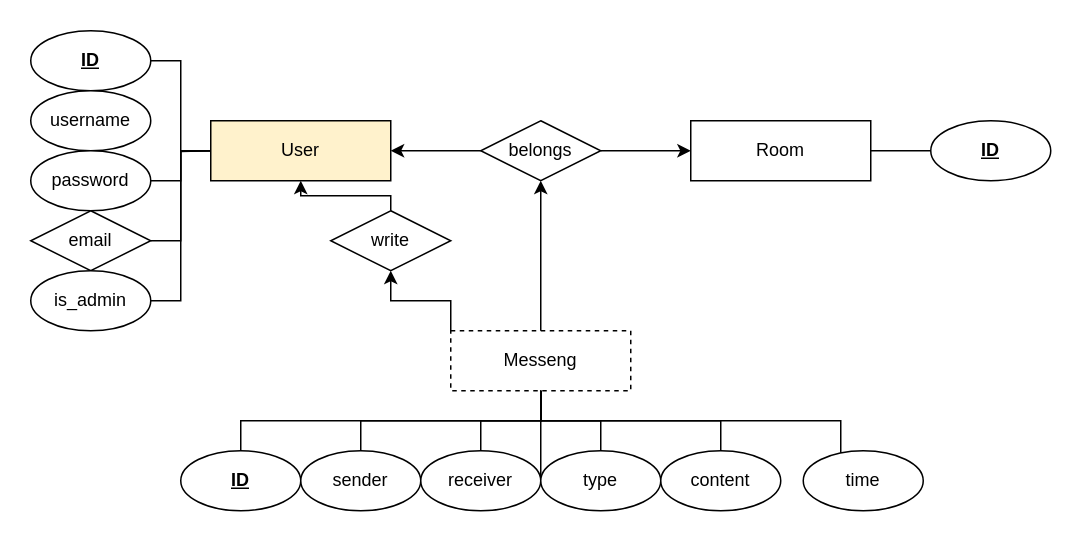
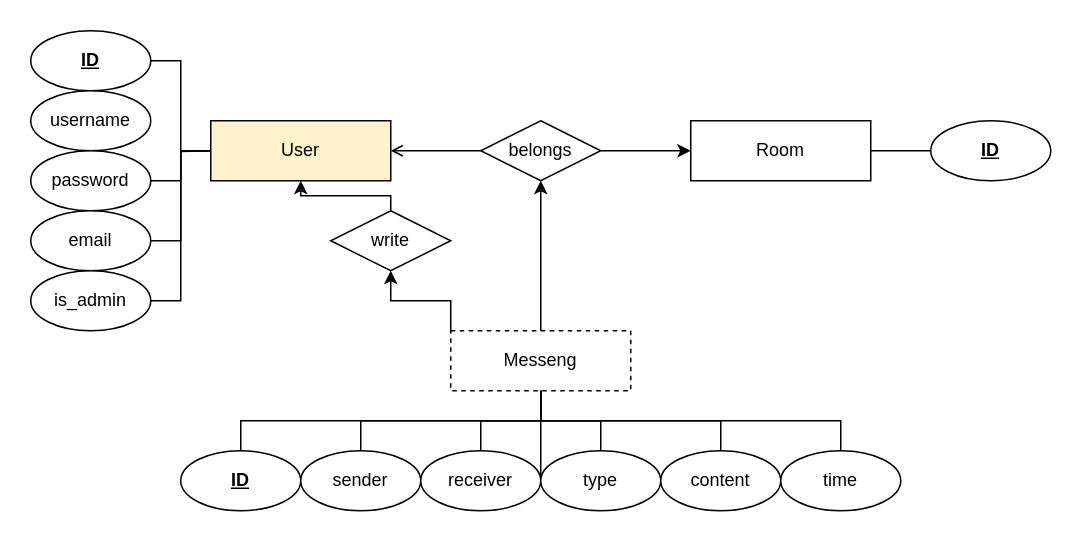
(402, 151) -> (399, 151)
(91, 241) -> (91, 241)
(863, 481) -> (841, 481)
